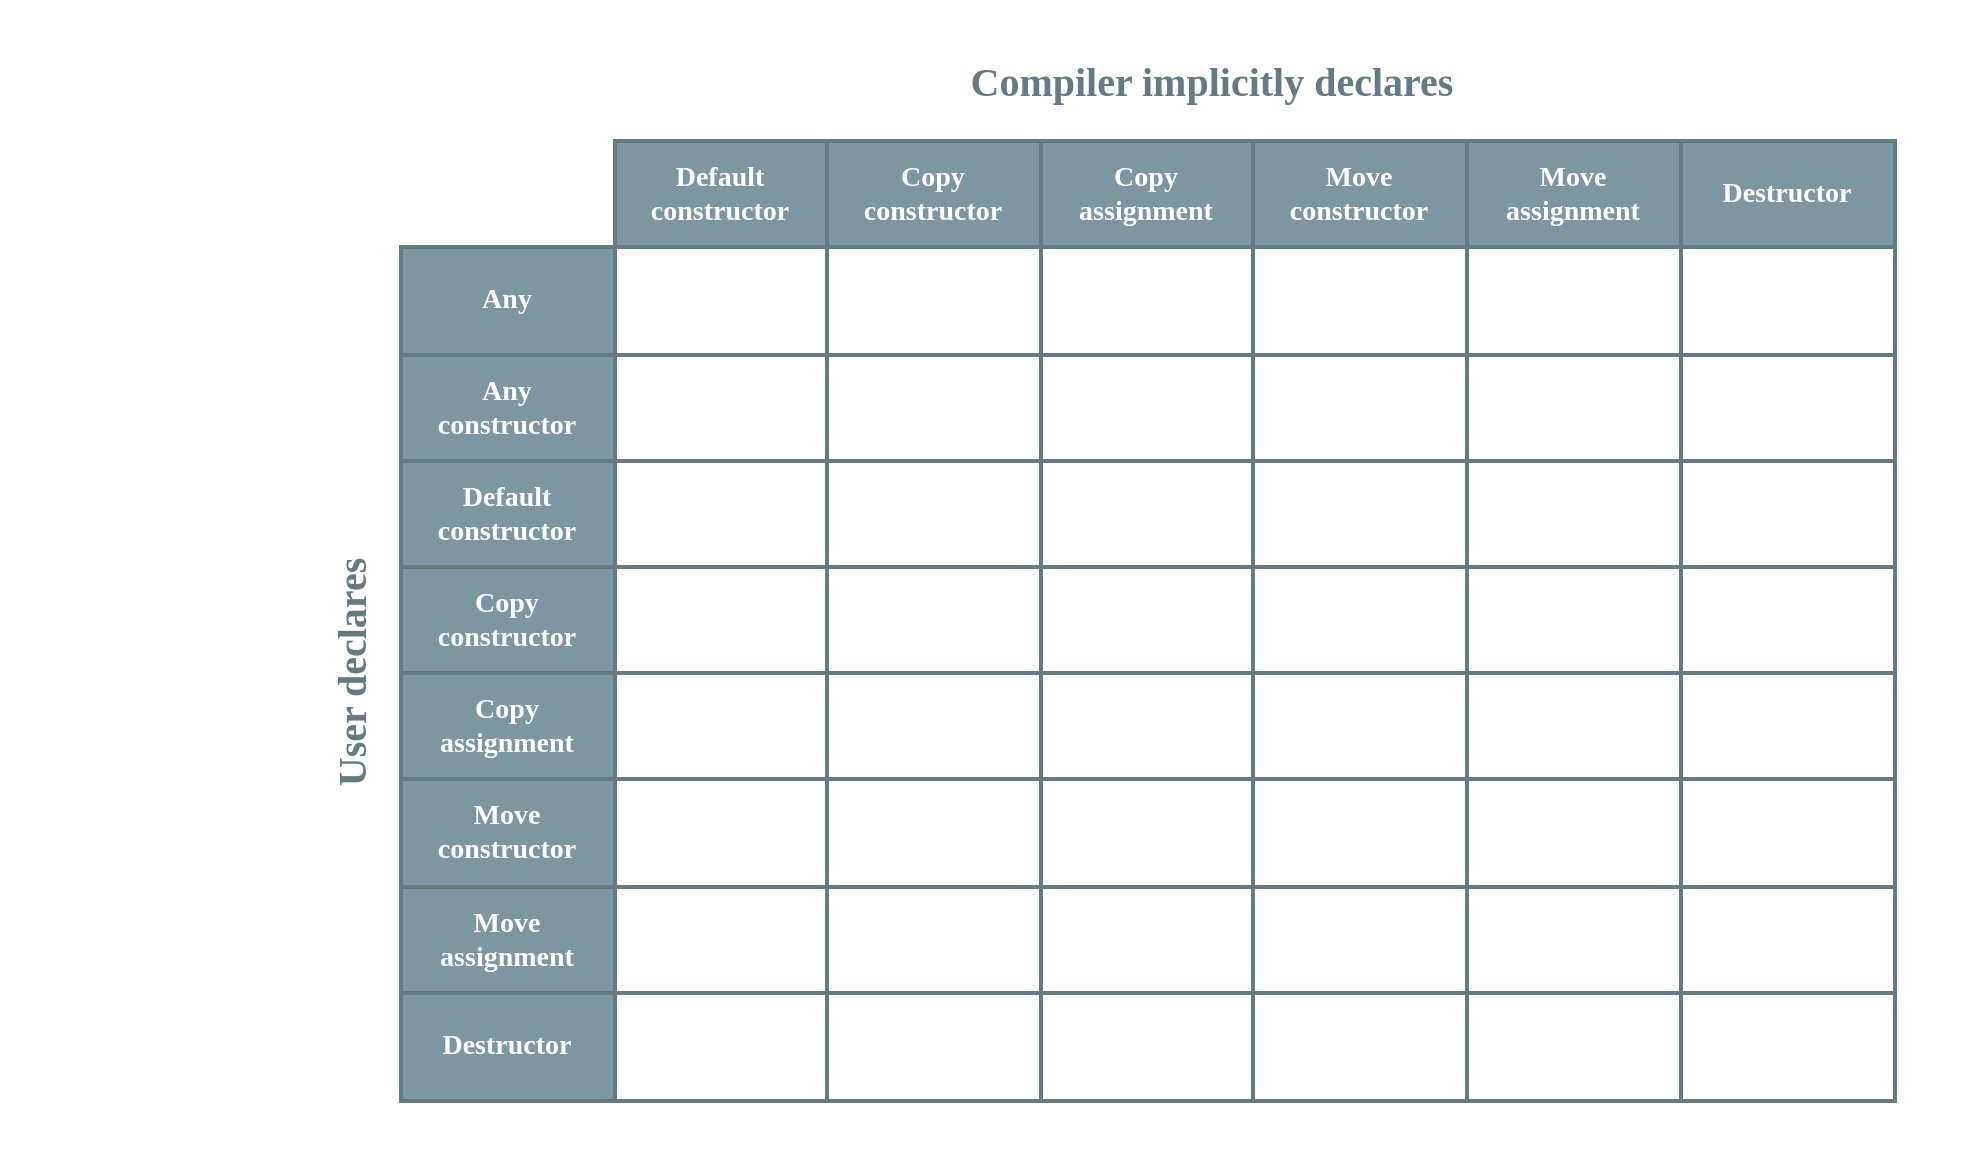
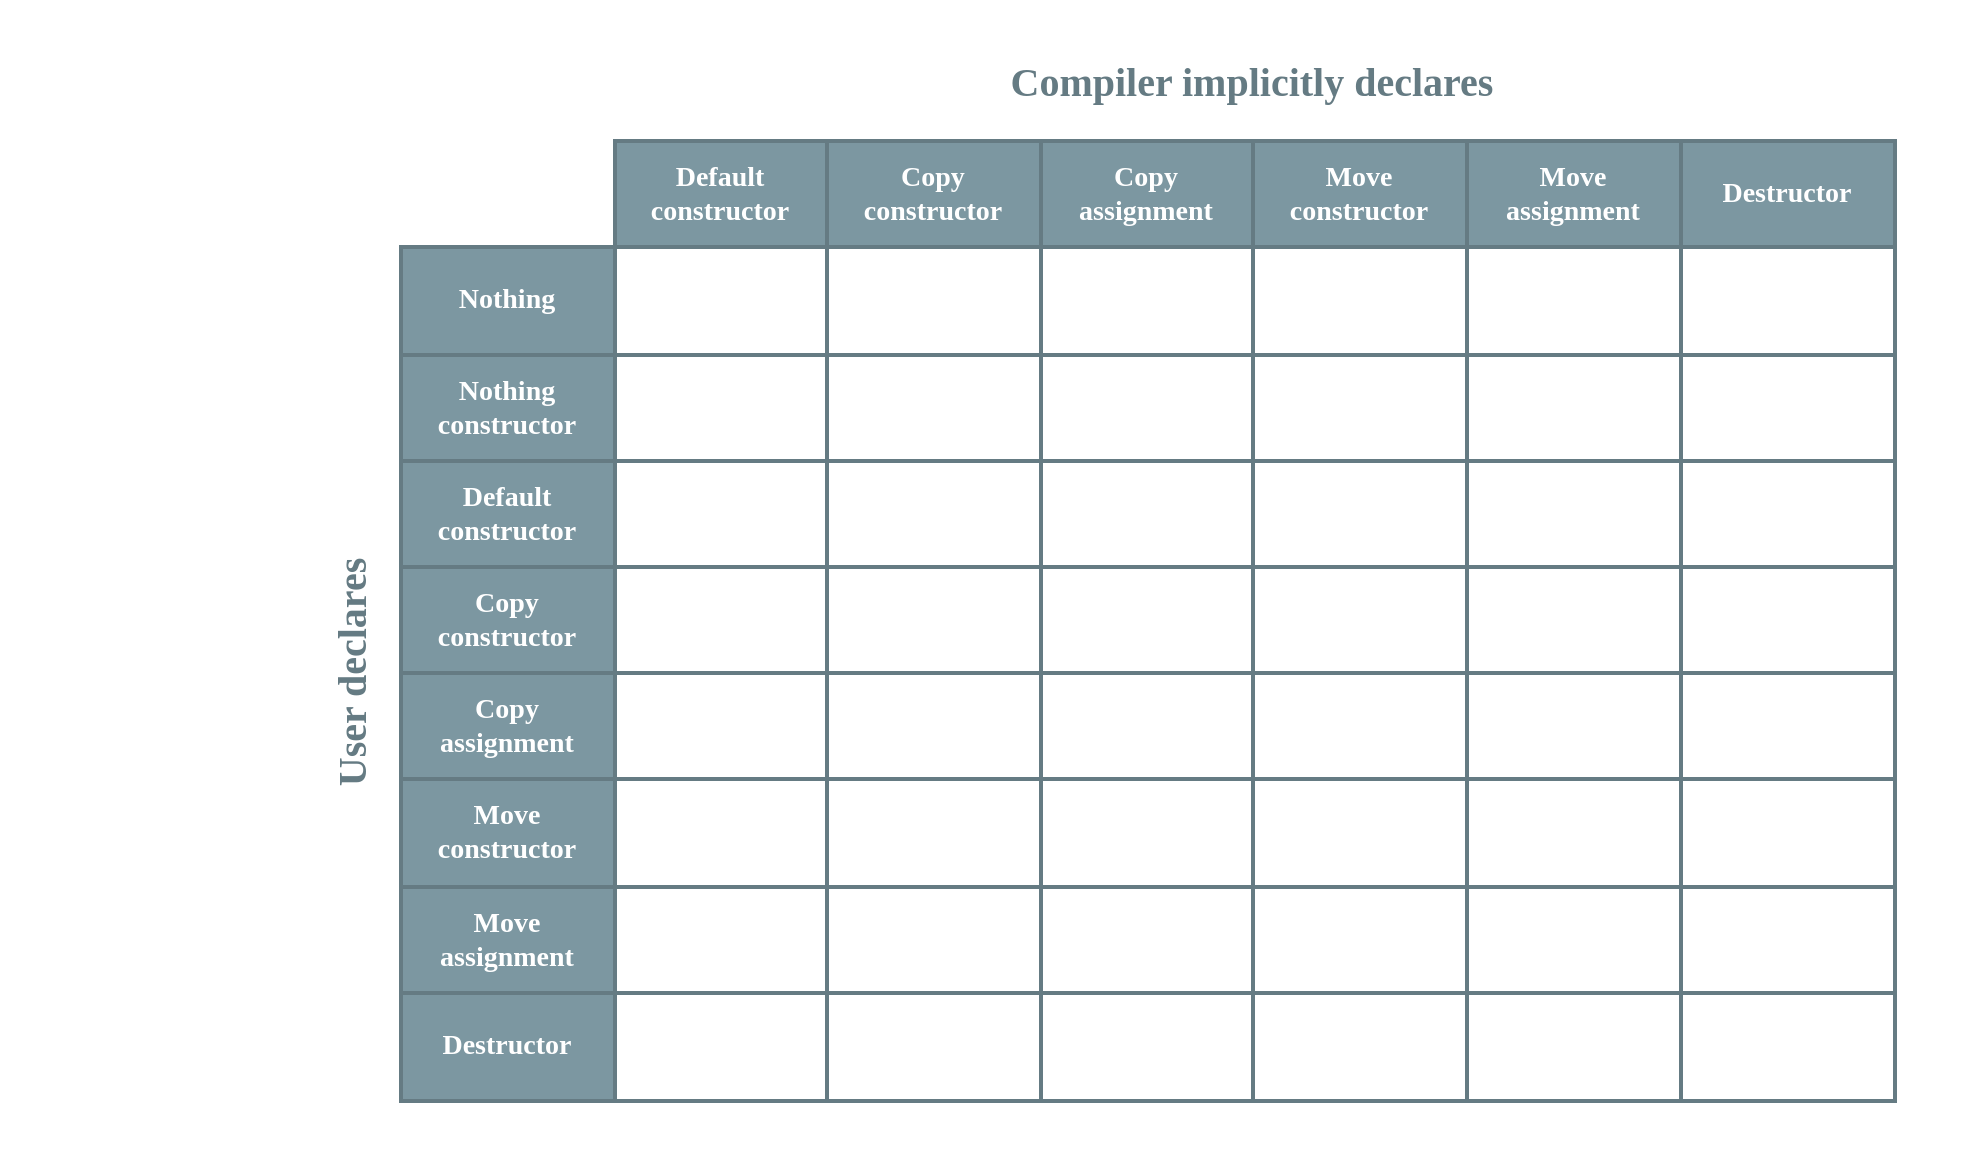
(1213, 81) -> (1253, 81)
(508, 301) -> (508, 301)
(508, 409) -> (508, 409)
